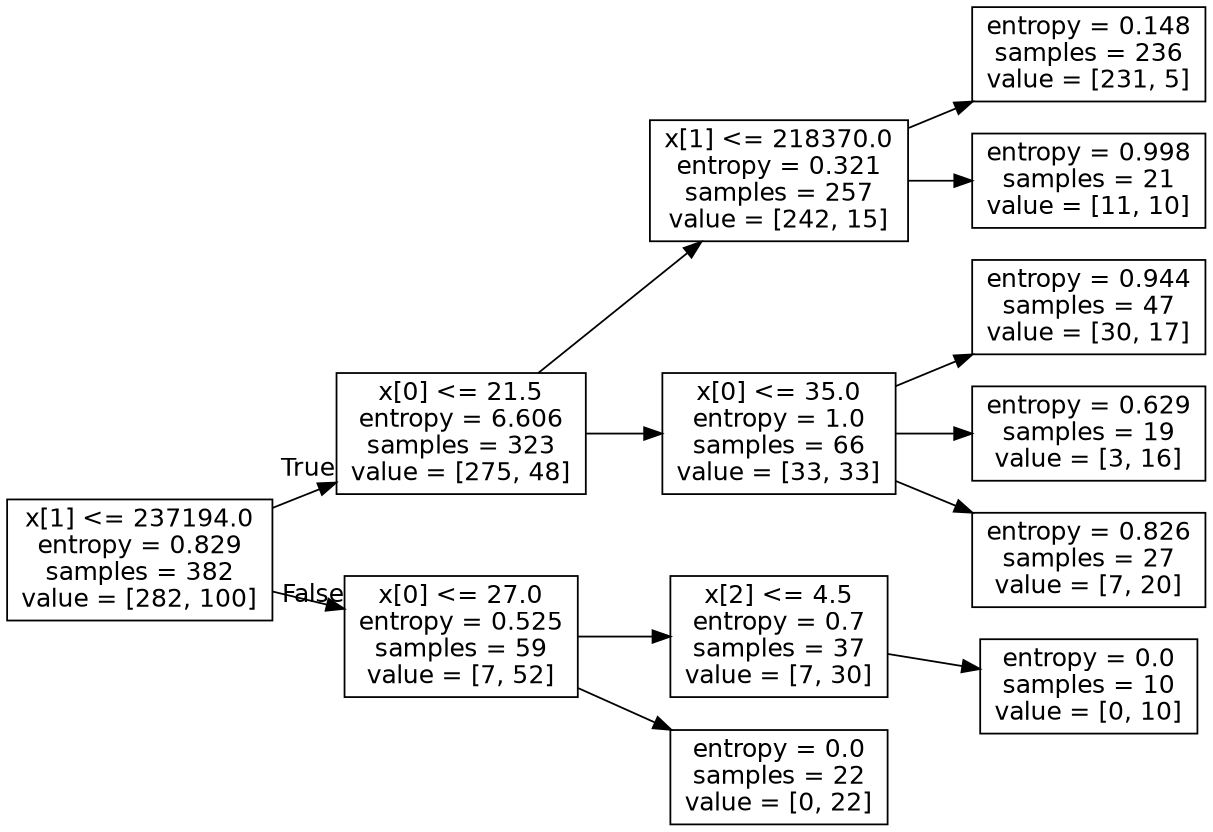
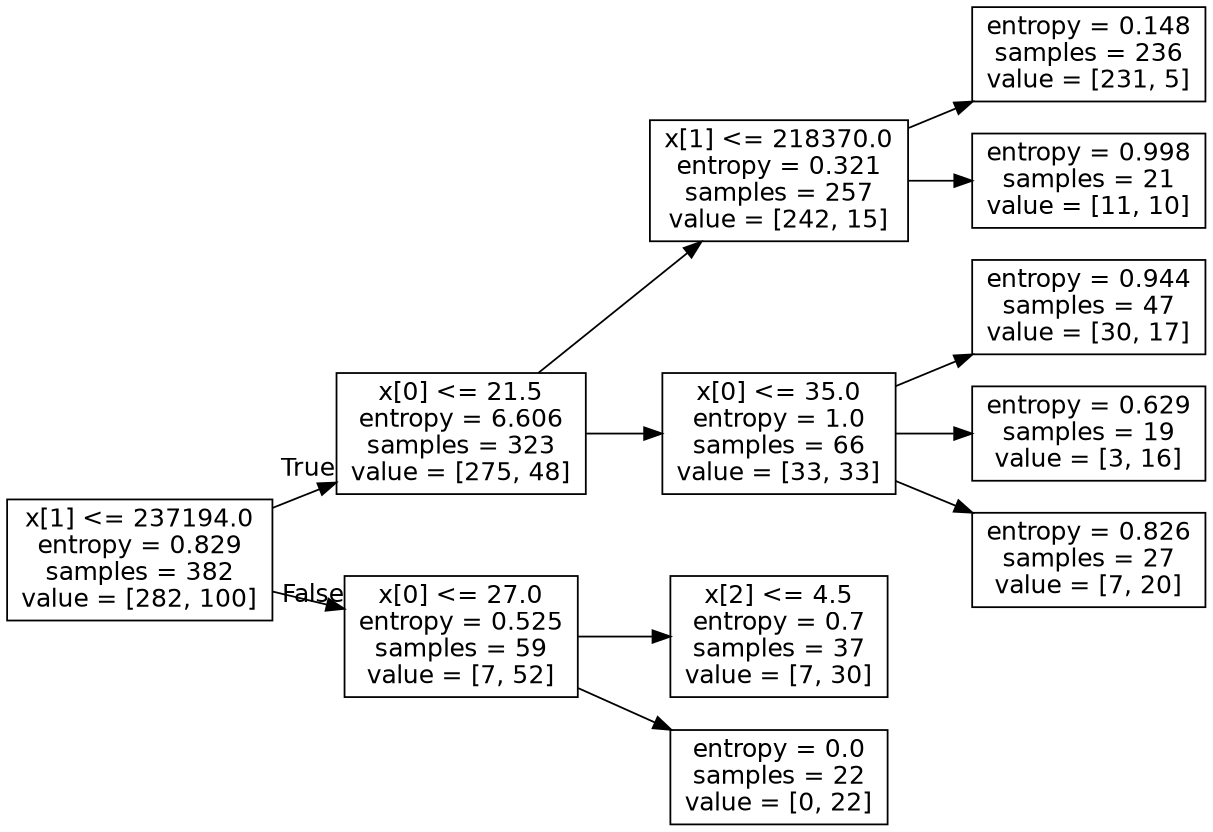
(1089, 686) -> none
